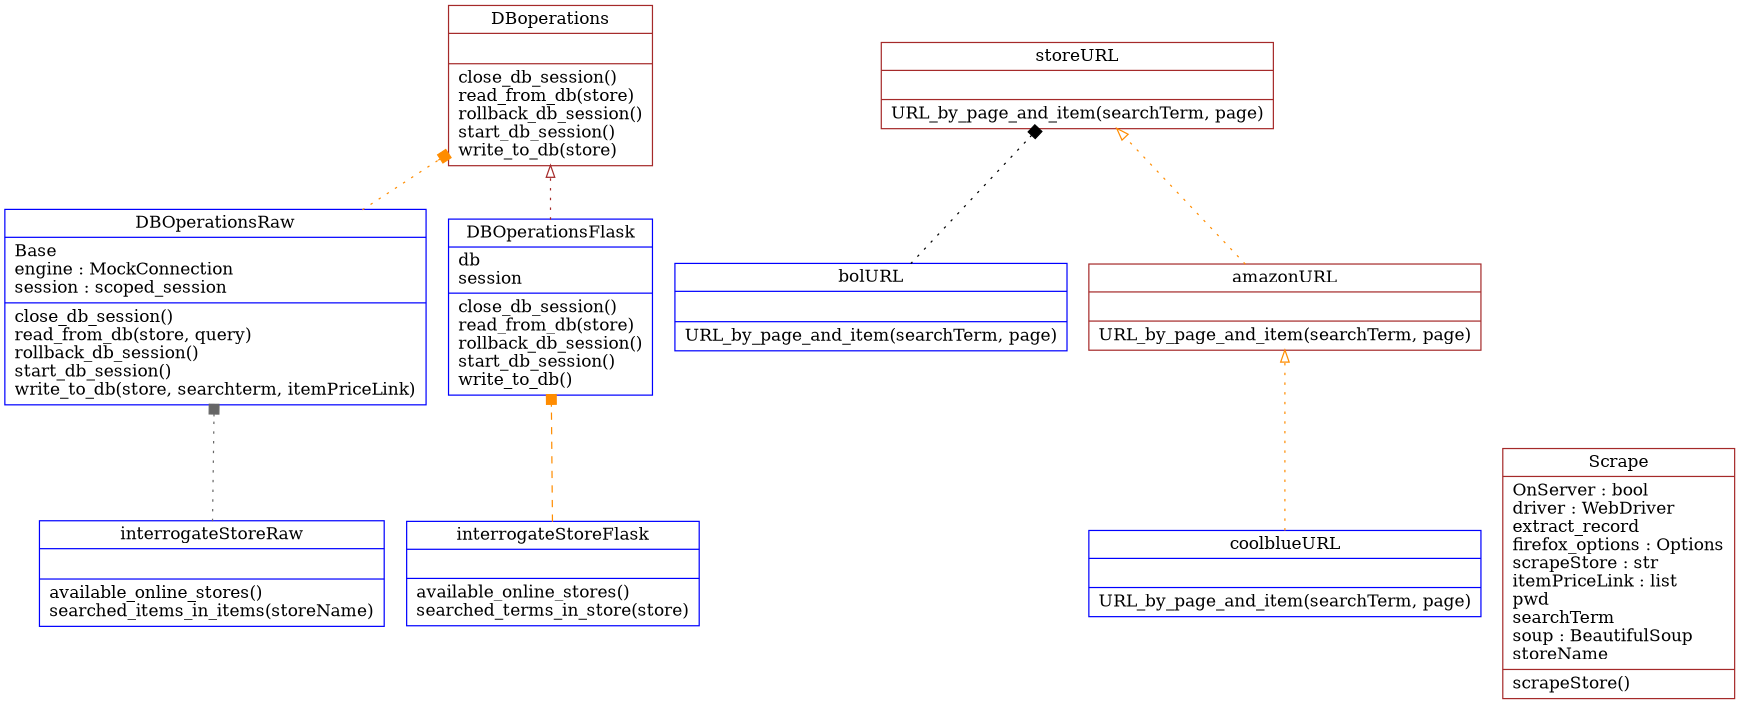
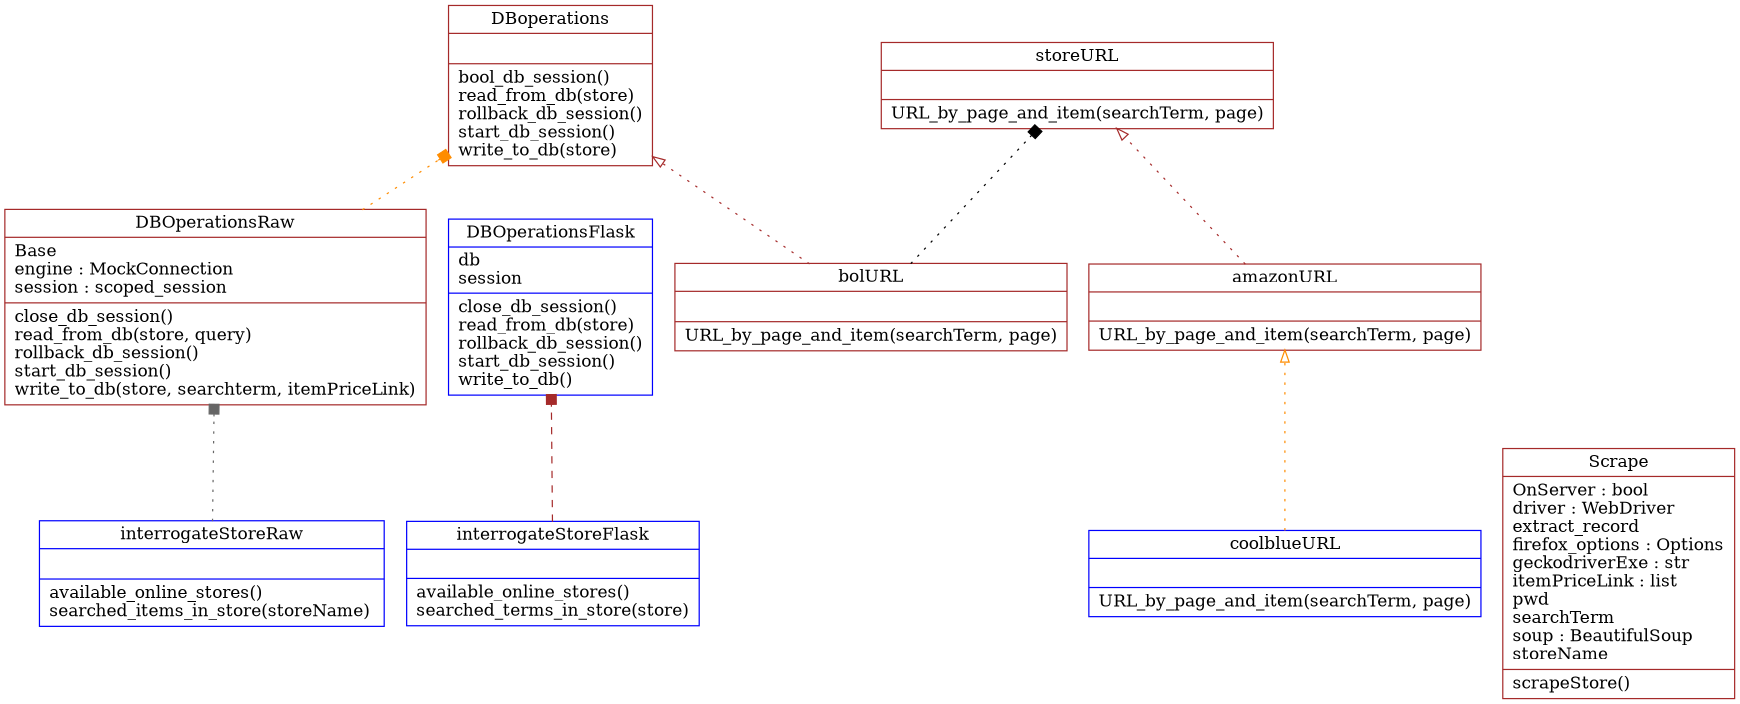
(538, 78) -> (534, 78)
(550, 198) -> (736, 214)
(1185, 201) -> (1185, 201)
(215, 307) -> (215, 307)
(871, 307) -> (871, 307)
(552, 464) -> (552, 464)
(1586, 563) -> (1601, 563)
(212, 611) -> (210, 611)
